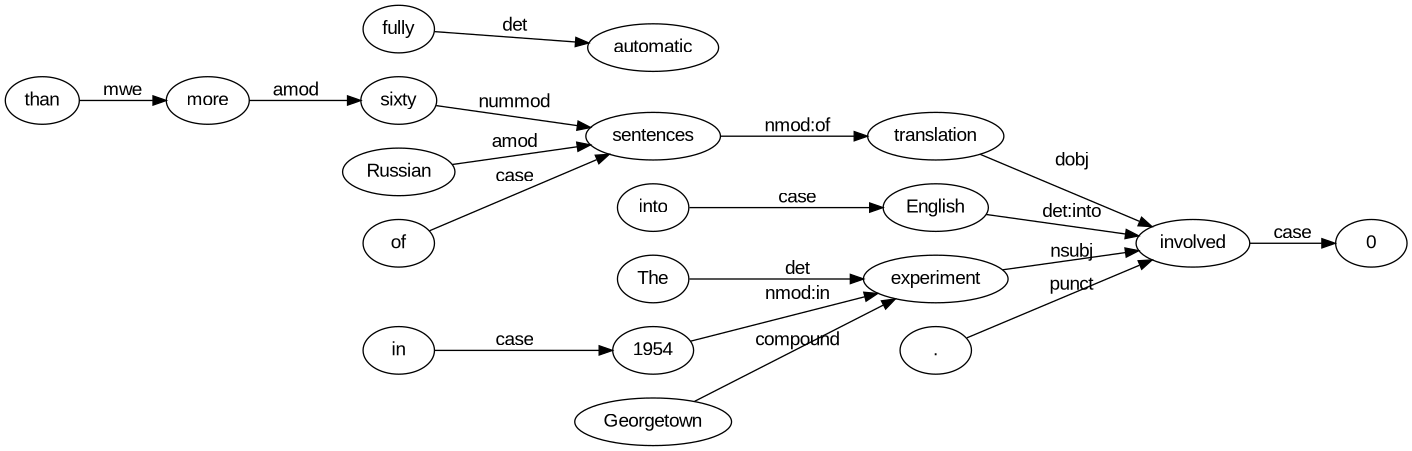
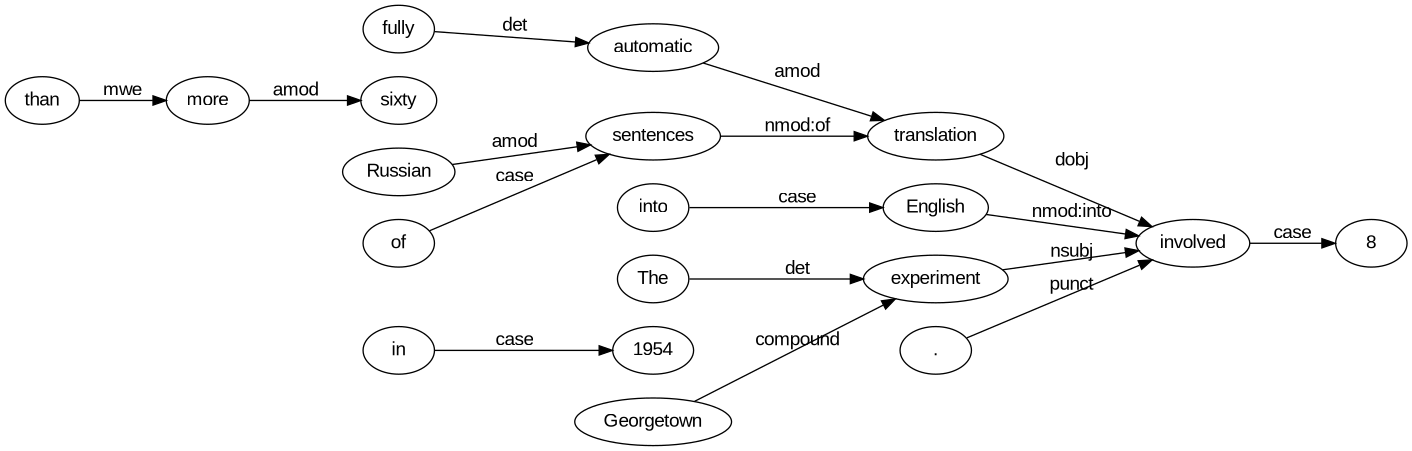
none -> (787, 90)
(507, 116) -> none
(1072, 212) -> (1072, 212)
(1371, 243) -> (1371, 243)
(778, 319) -> none
